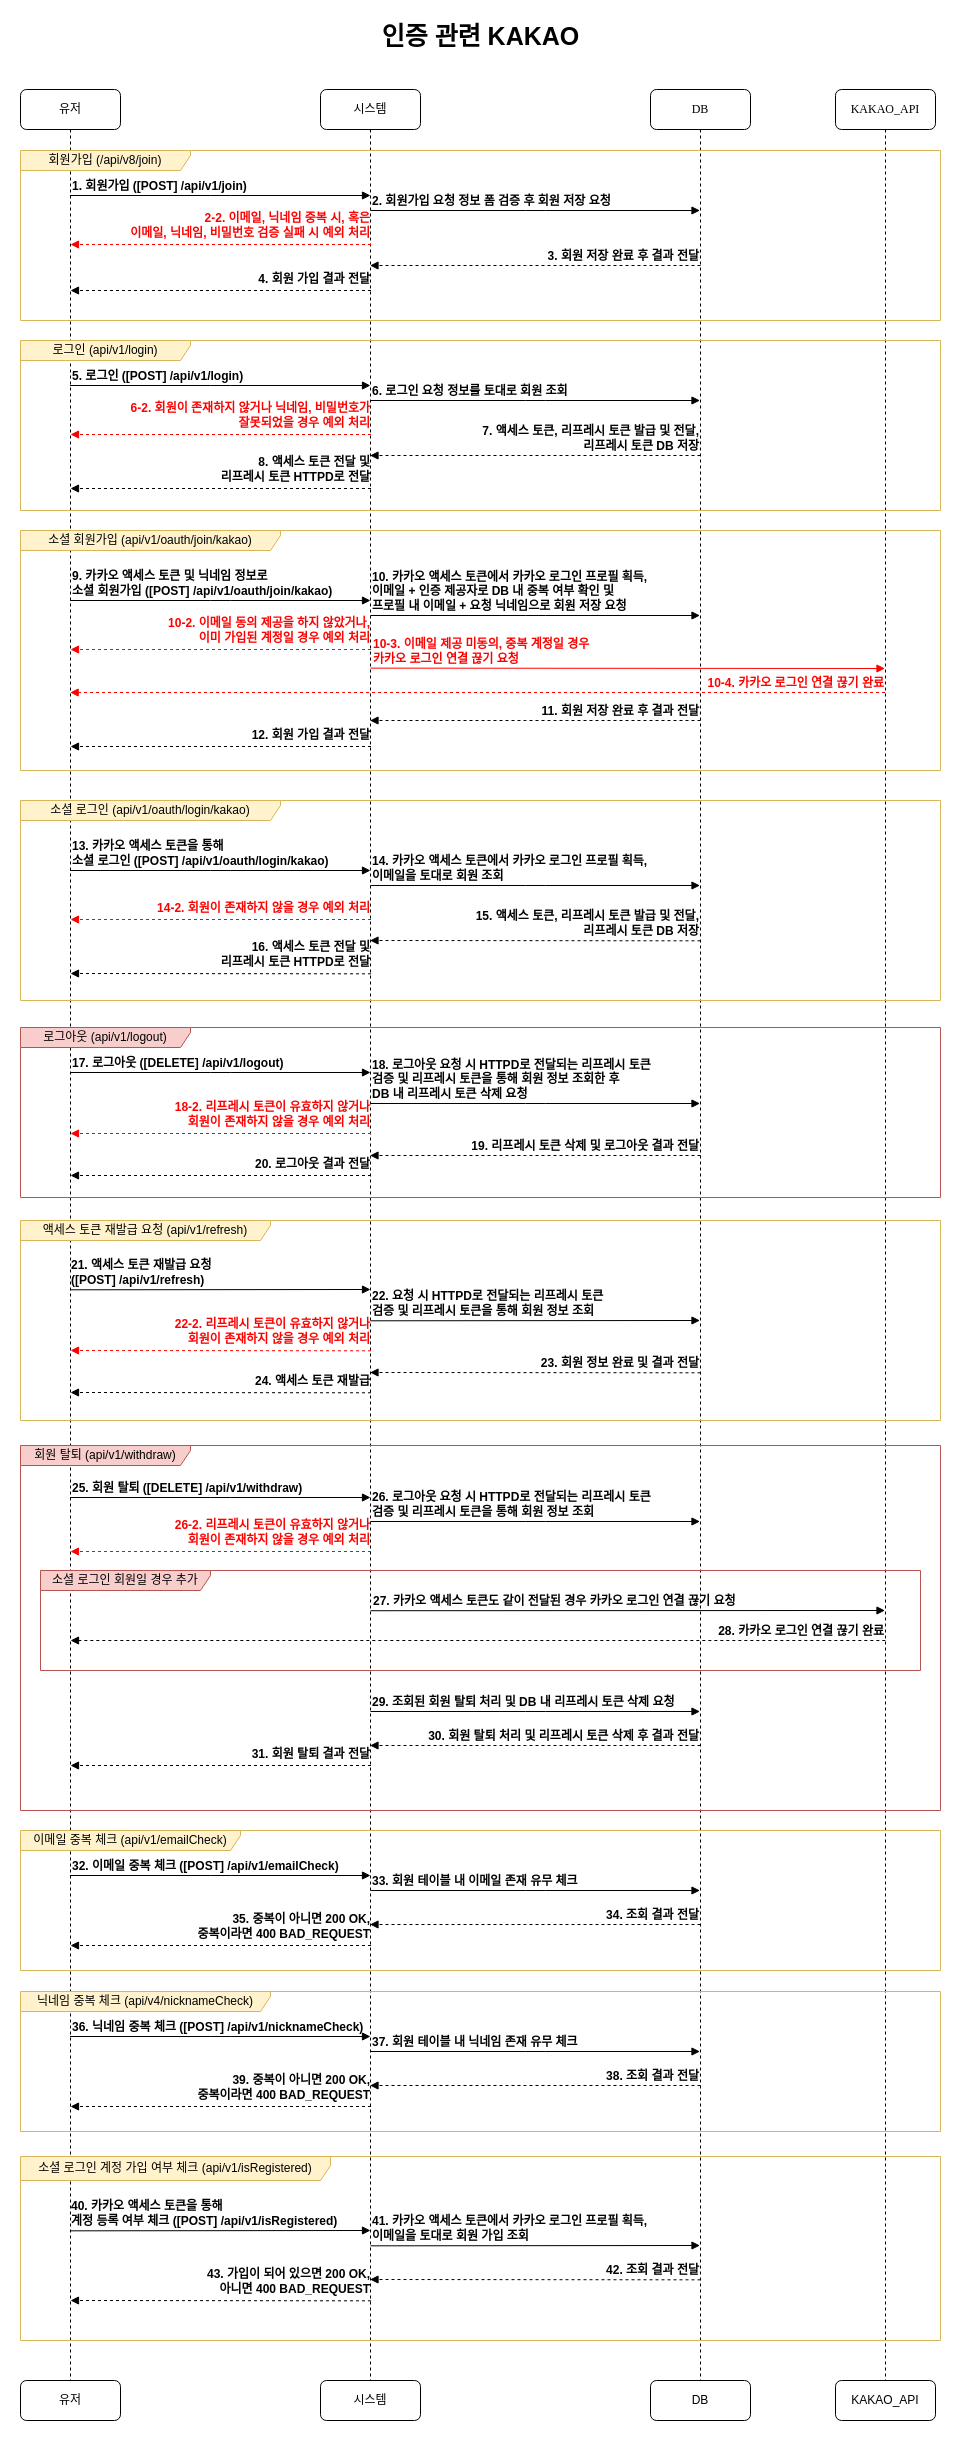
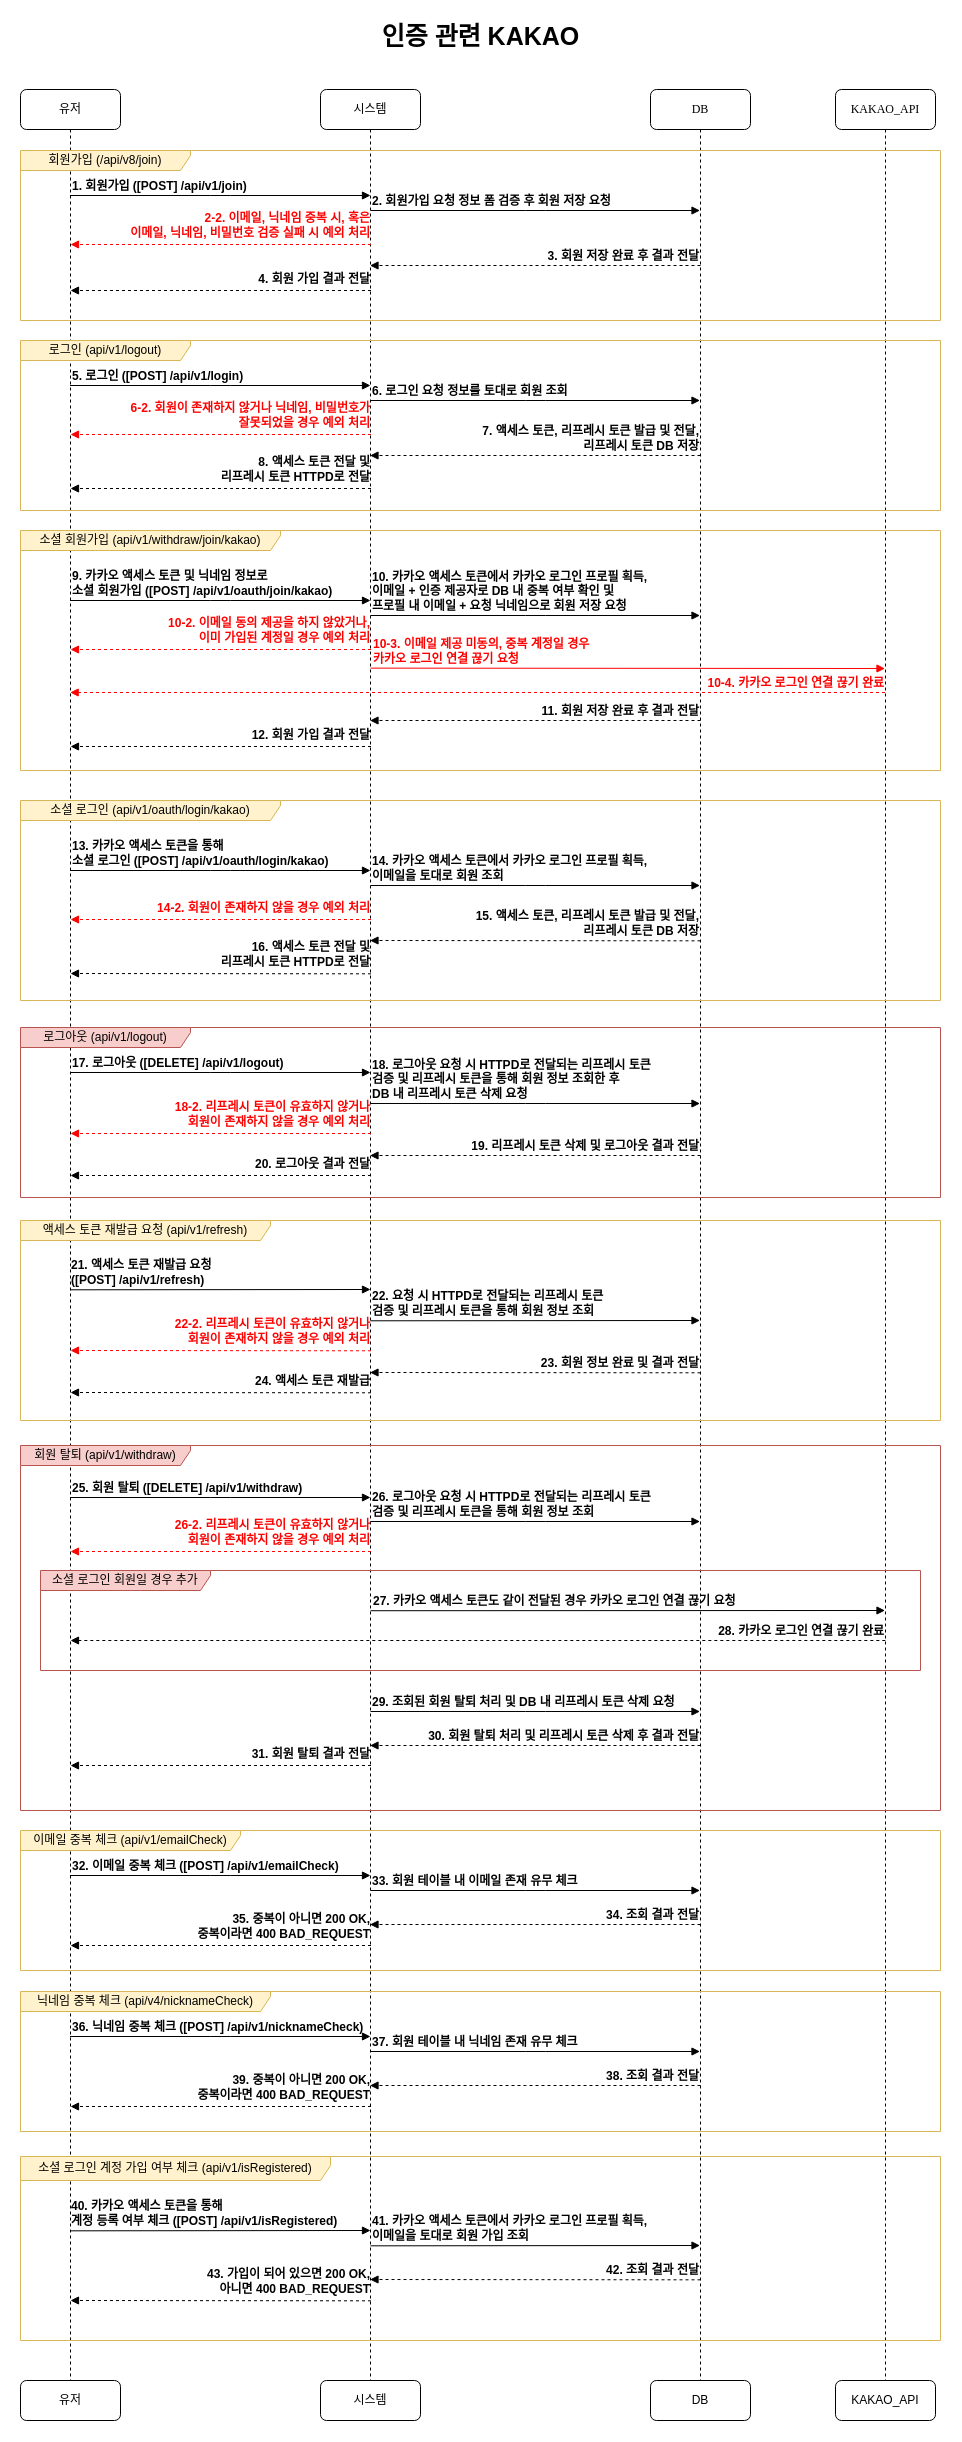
(106, 351) -> (106, 351)
(151, 541) -> (151, 541)
